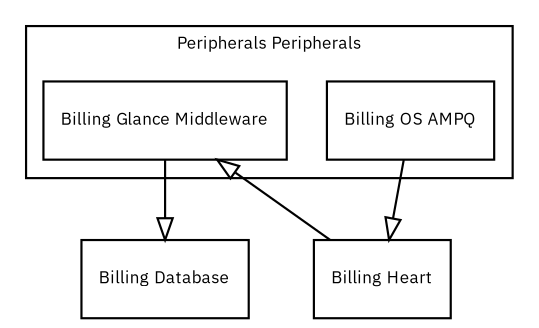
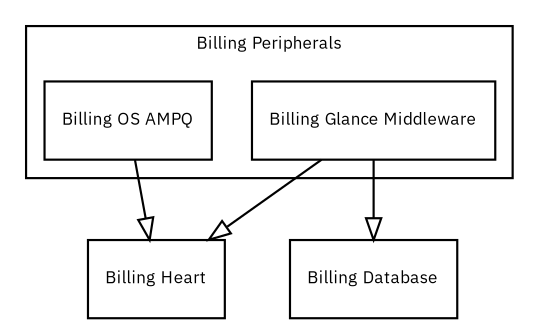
(269, 45) -> (269, 45)
(283, 206) -> (274, 193)
